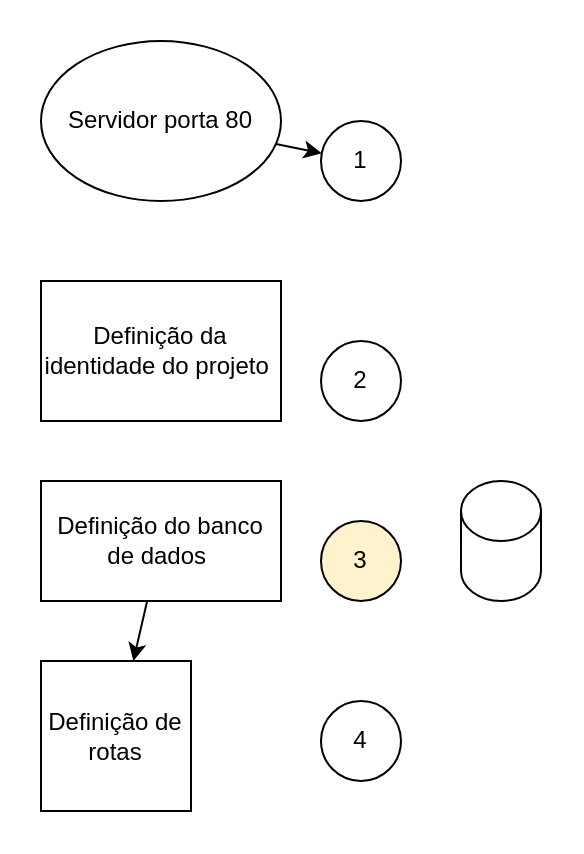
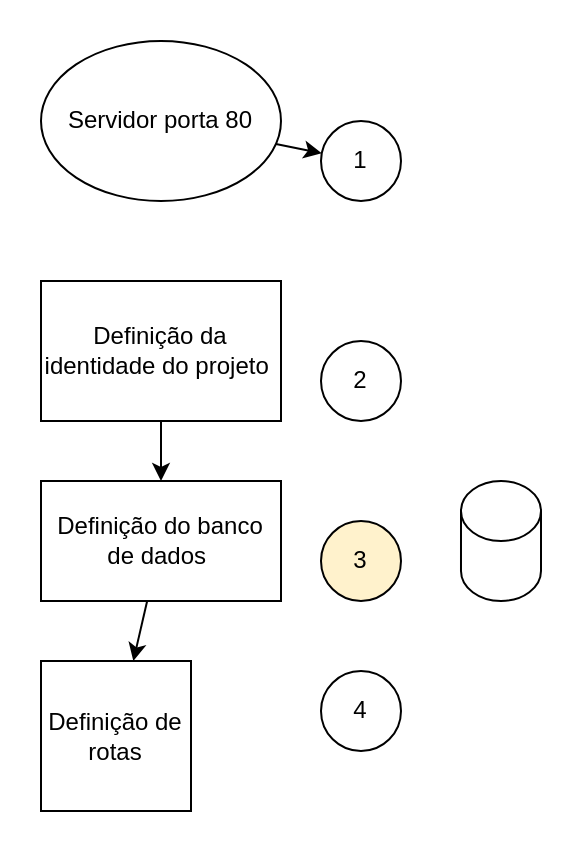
none -> (161, 444)
(361, 741) -> (361, 711)
